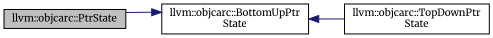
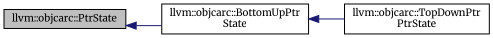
(139, 12) -> (149, 26)
(417, 19) -> (417, 19)
